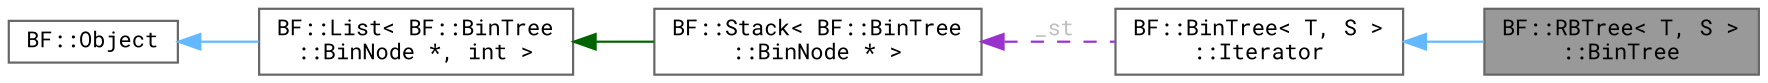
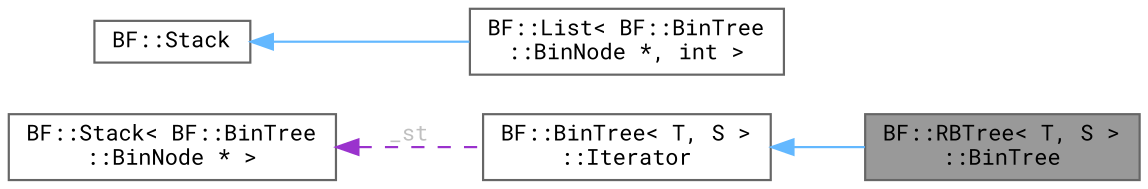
(93, 42) -> (172, 42)
(625, 42) -> none
